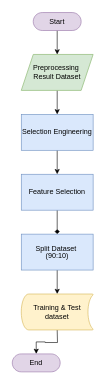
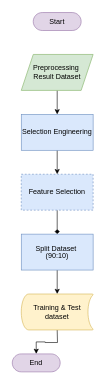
(57, 48) -> none
(57, 192) -> (57, 192)
